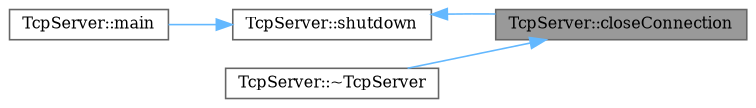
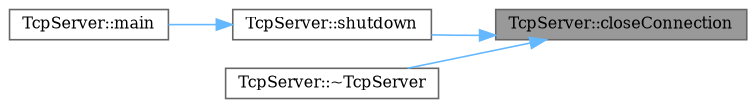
(472, 14) -> (455, 35)
